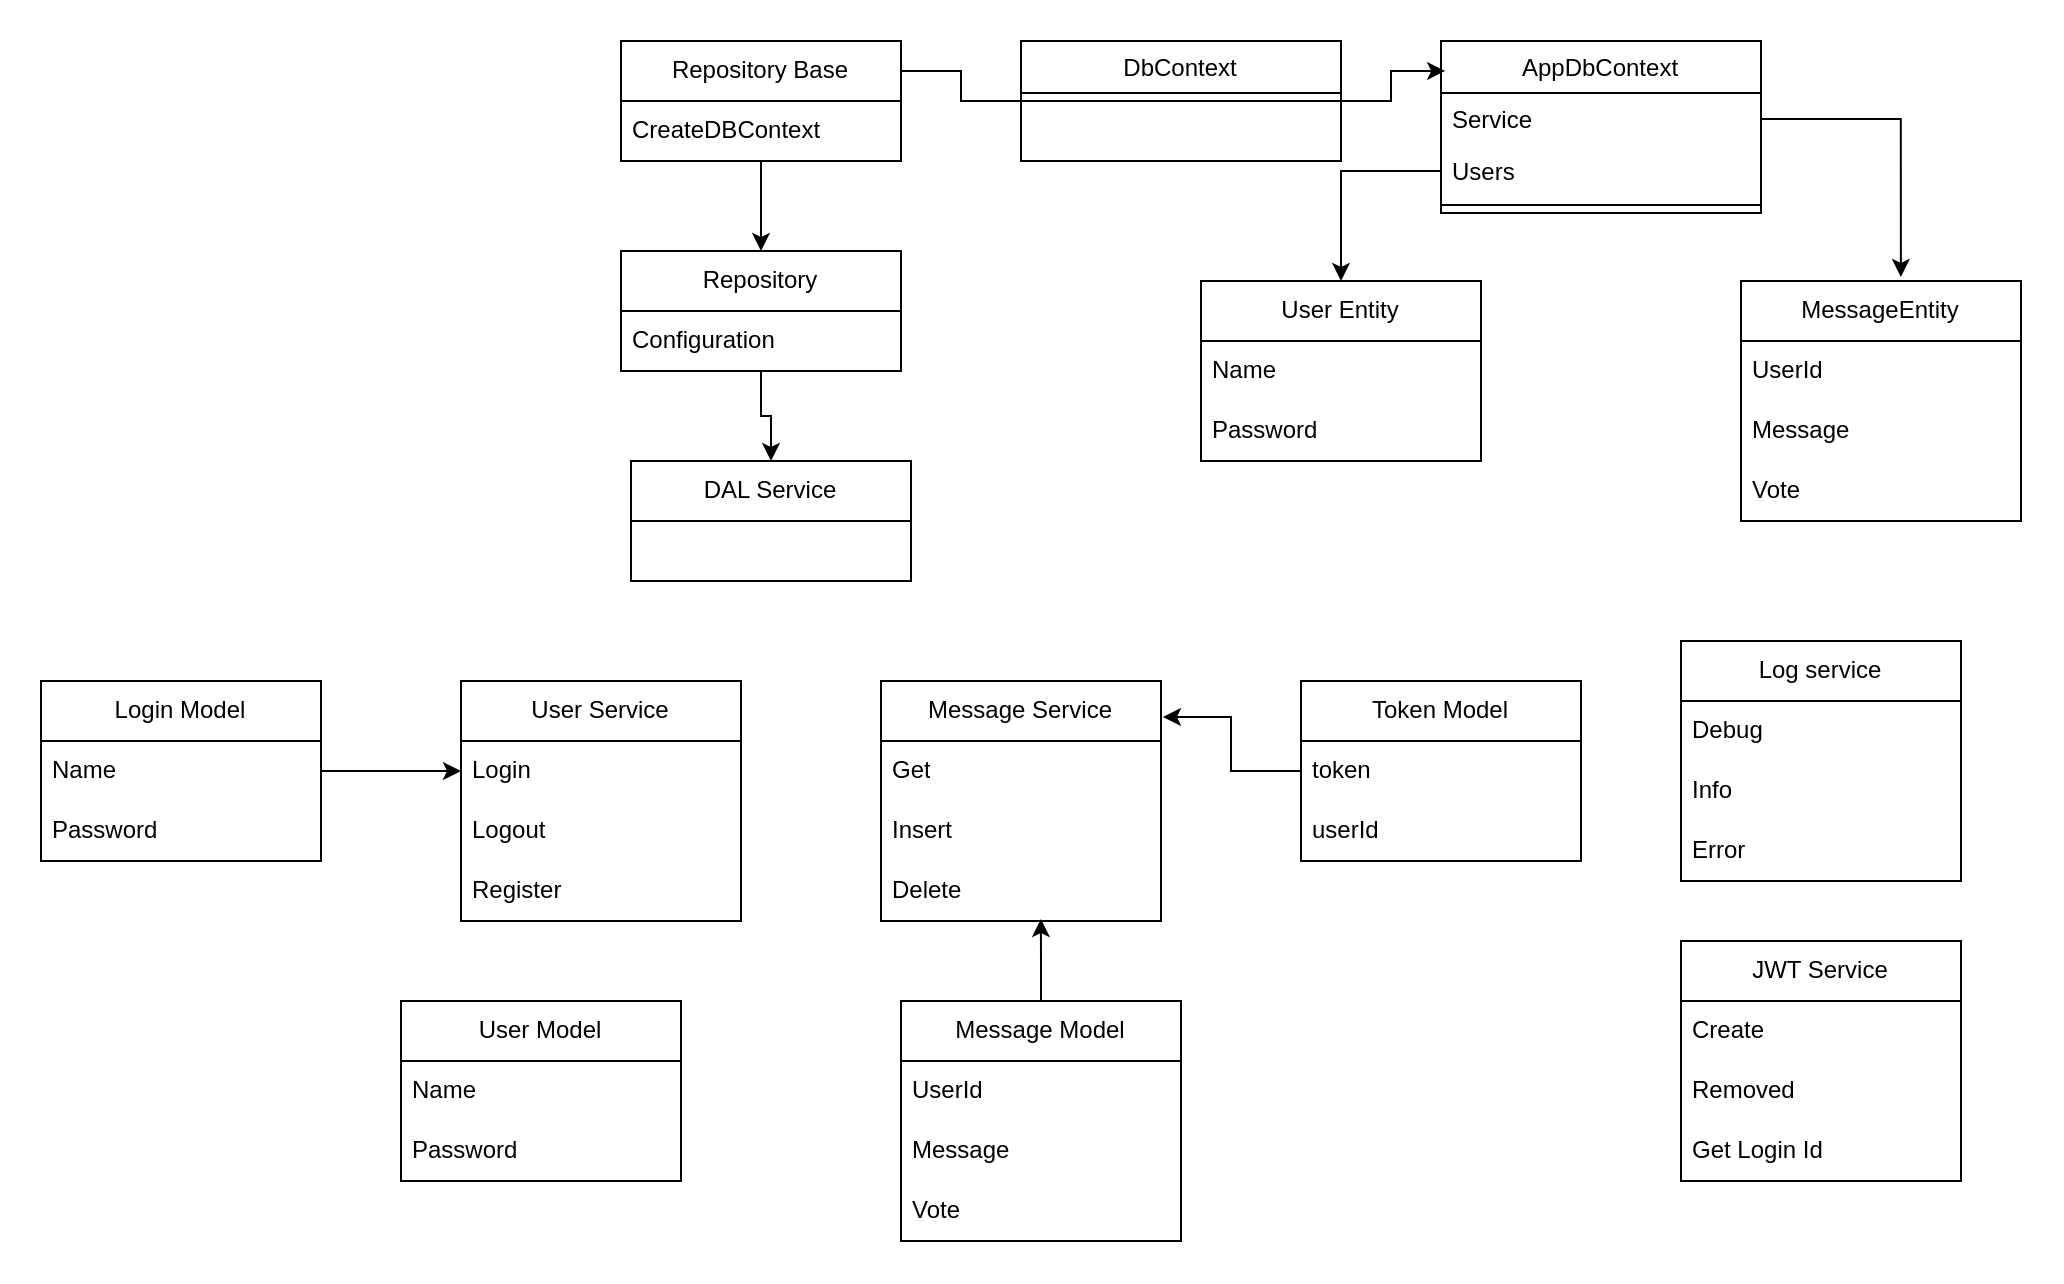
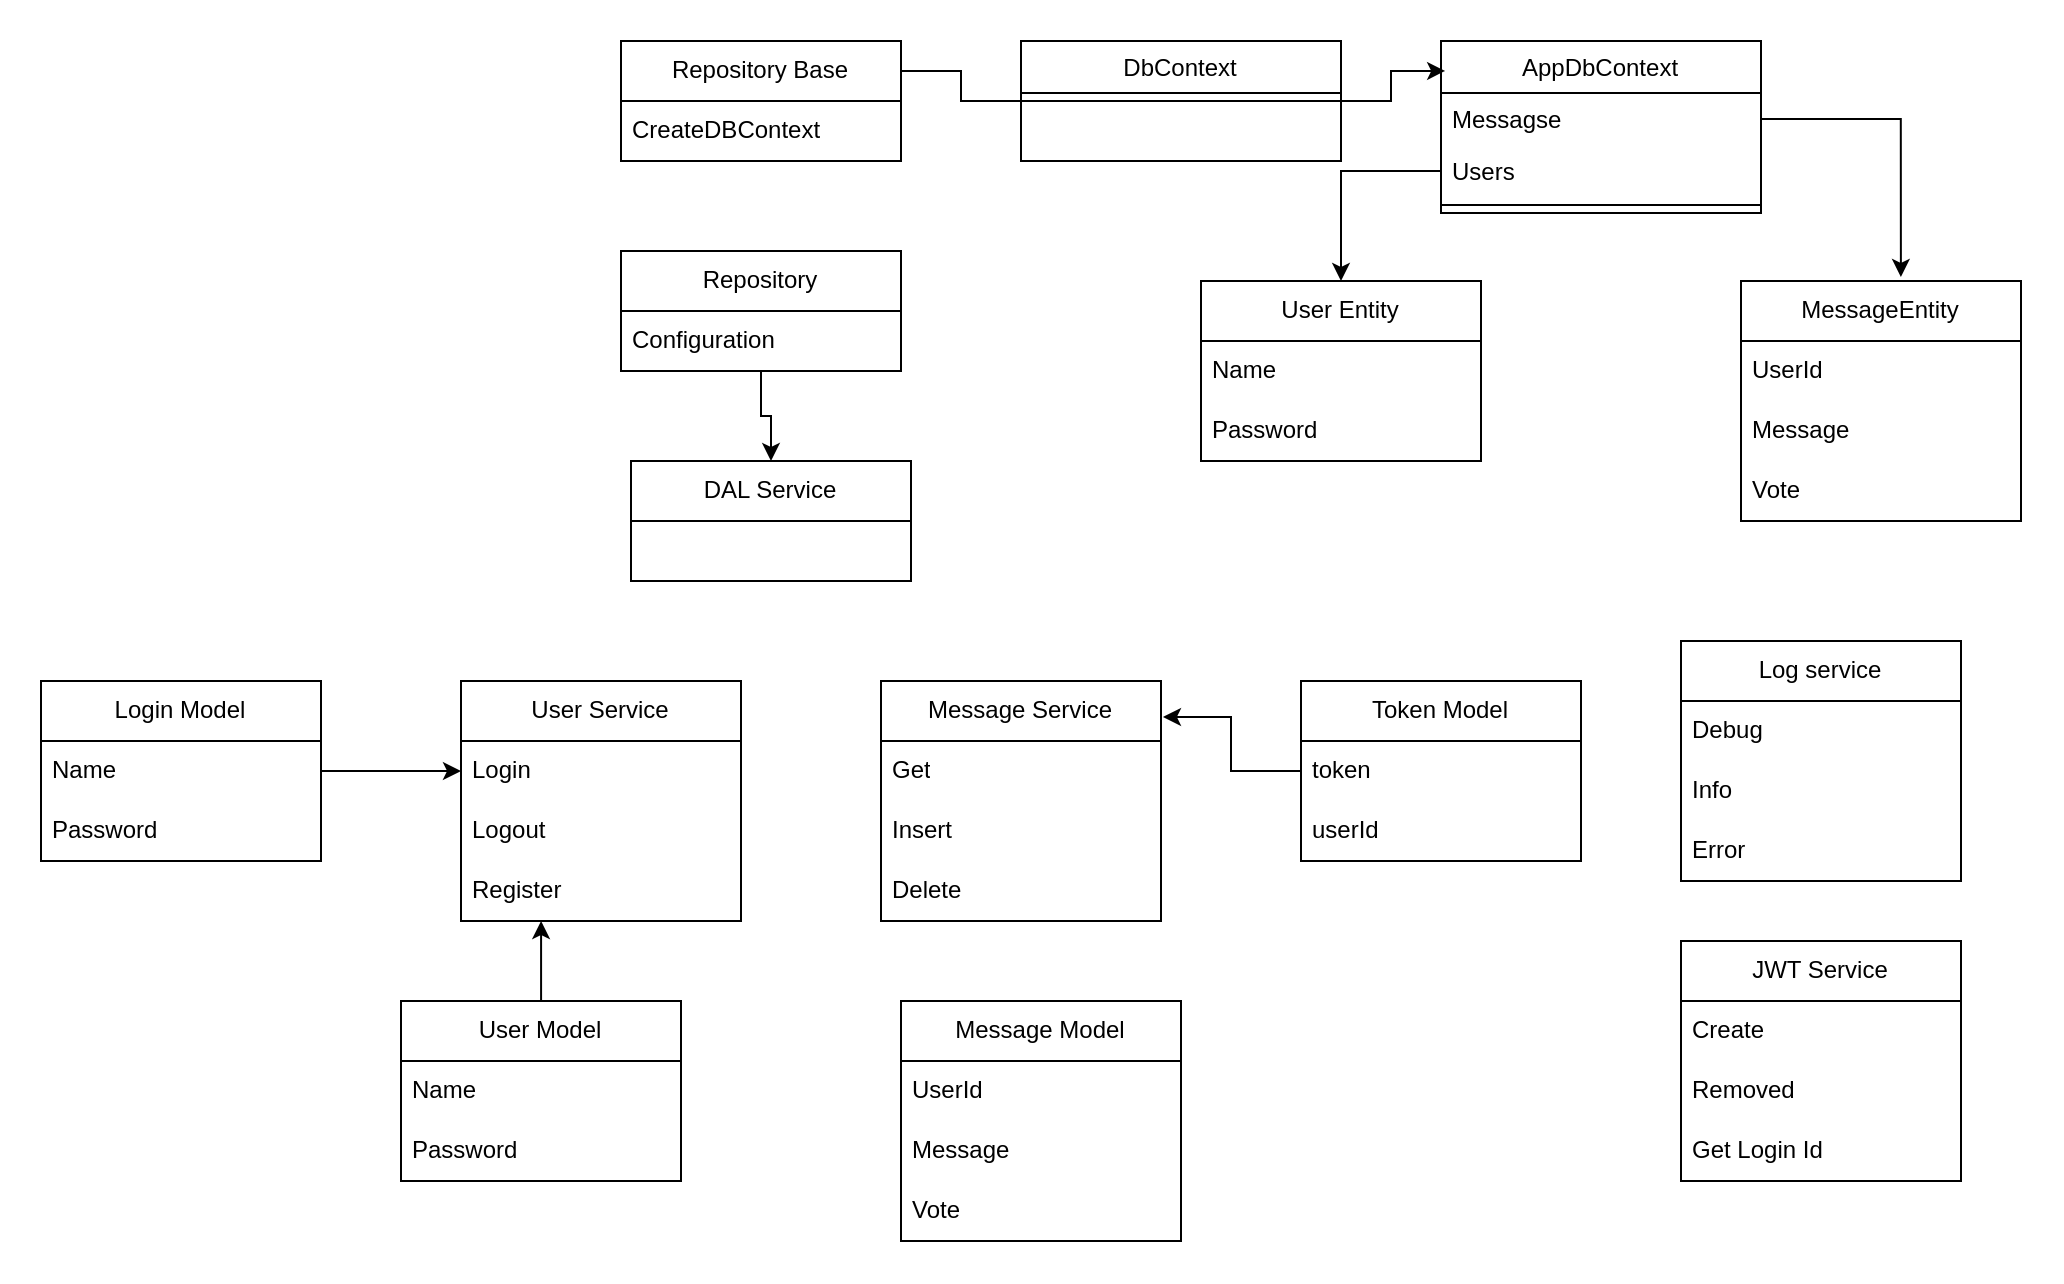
(1496, 120) -> (1506, 120)
(761, 201) -> none
(1041, 967) -> none
none -> (541, 968)
